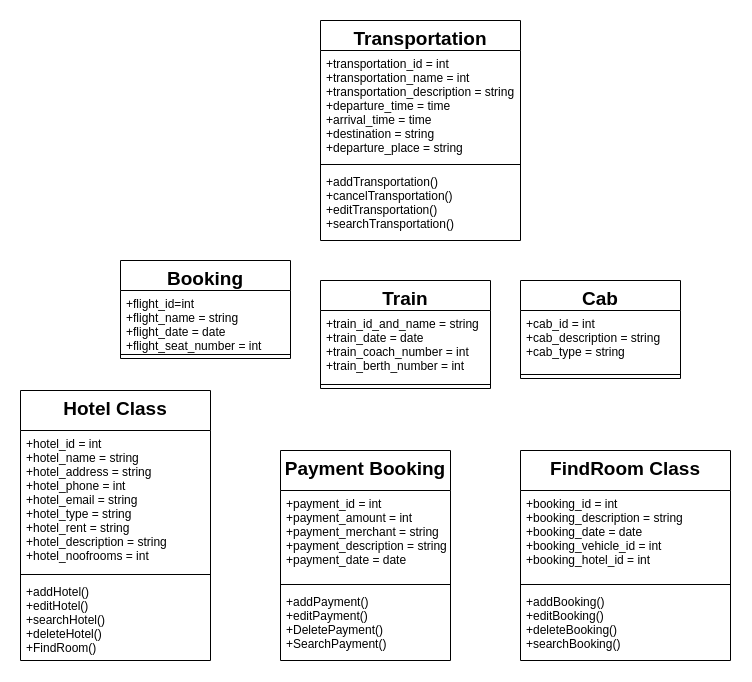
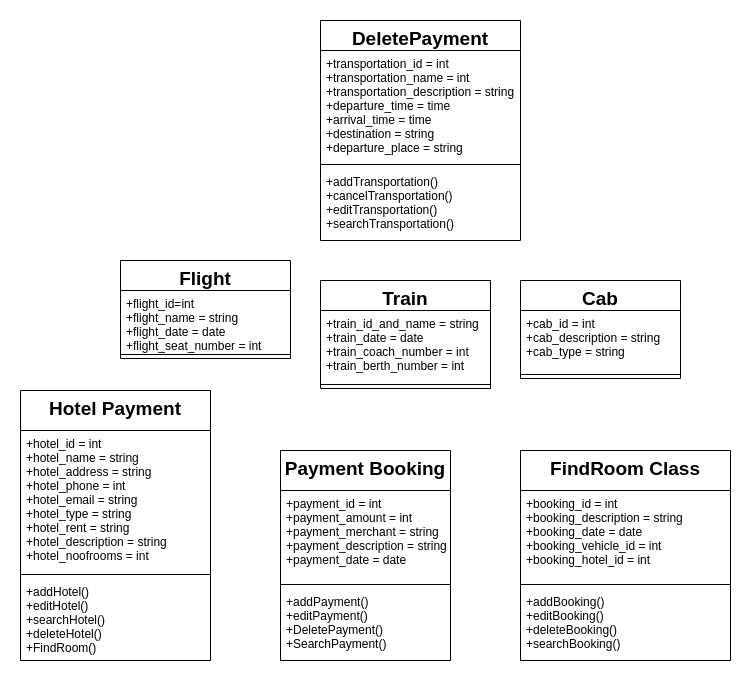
(420, 39) -> (420, 39)
(205, 279) -> (205, 279)
(115, 409) -> (115, 409)
